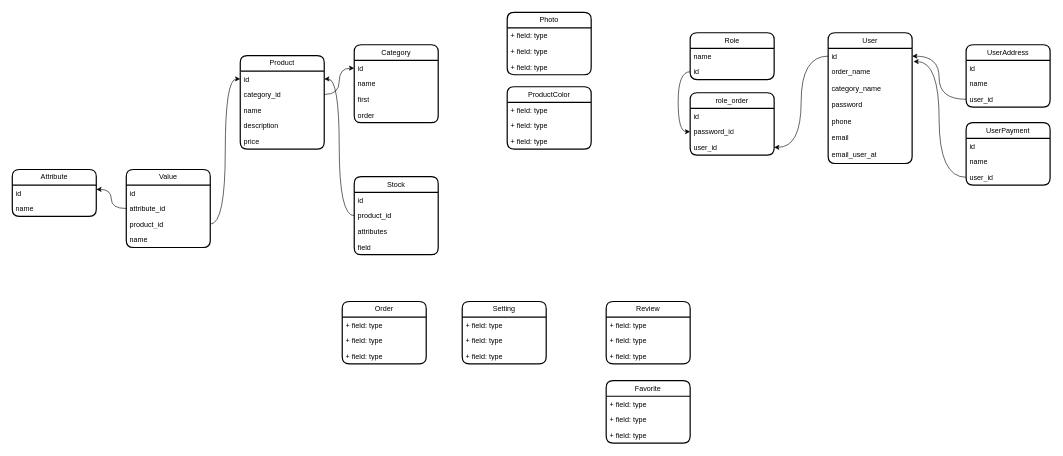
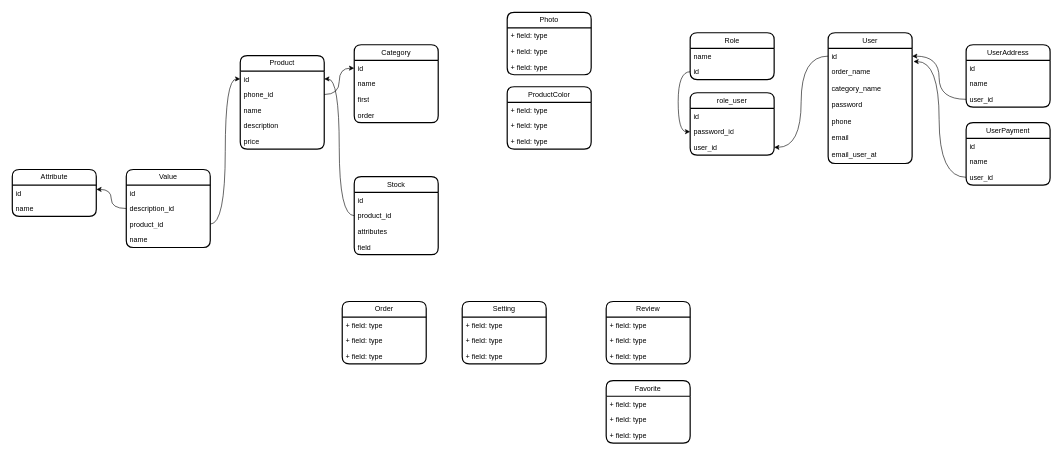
(265, 95) -> (259, 95)
(732, 101) -> (732, 101)
(152, 209) -> (155, 209)
